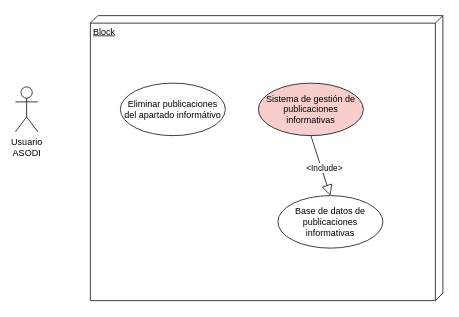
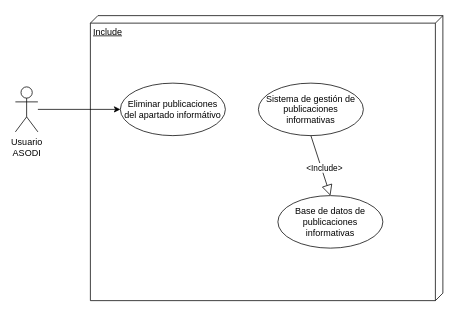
(105, 32) -> (110, 32)
none -> (76, 109)
(311, 109) -> (311, 109)
